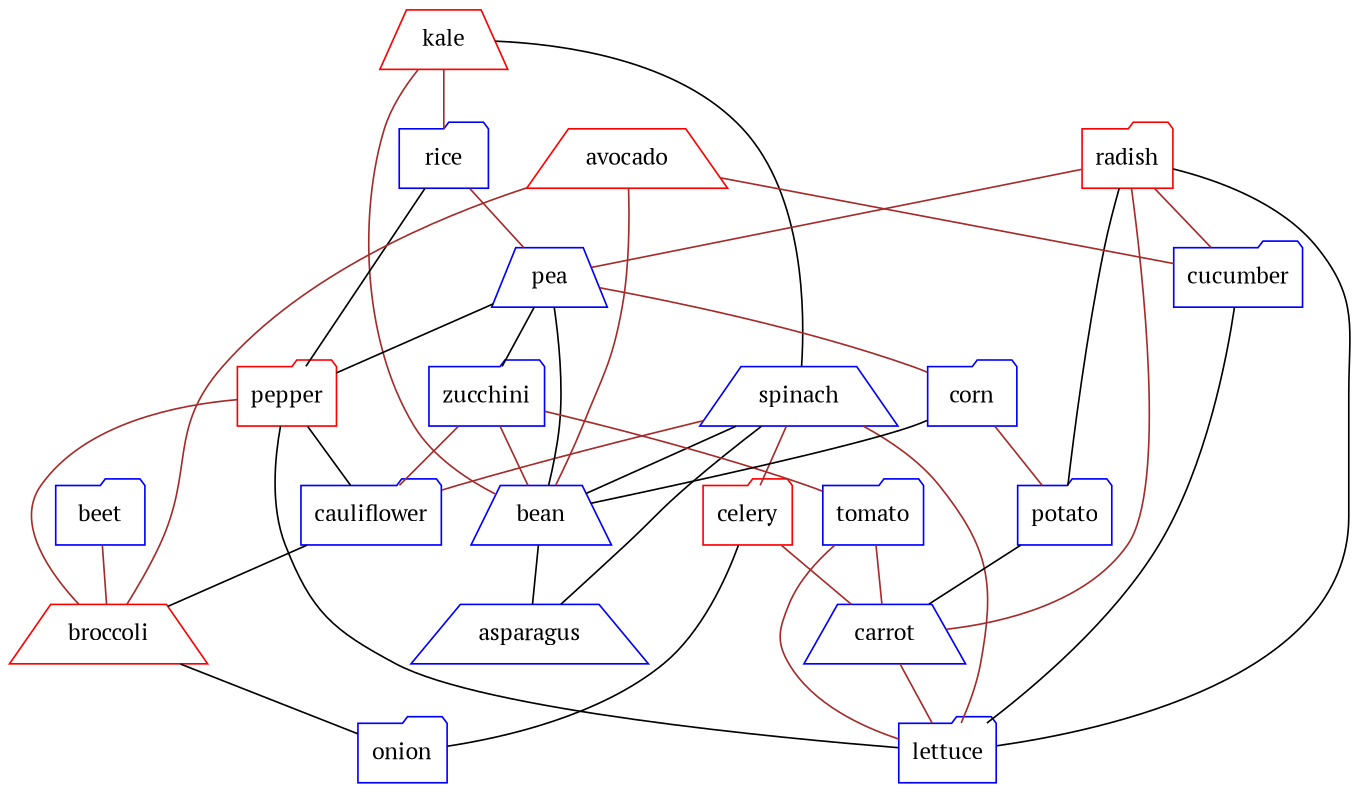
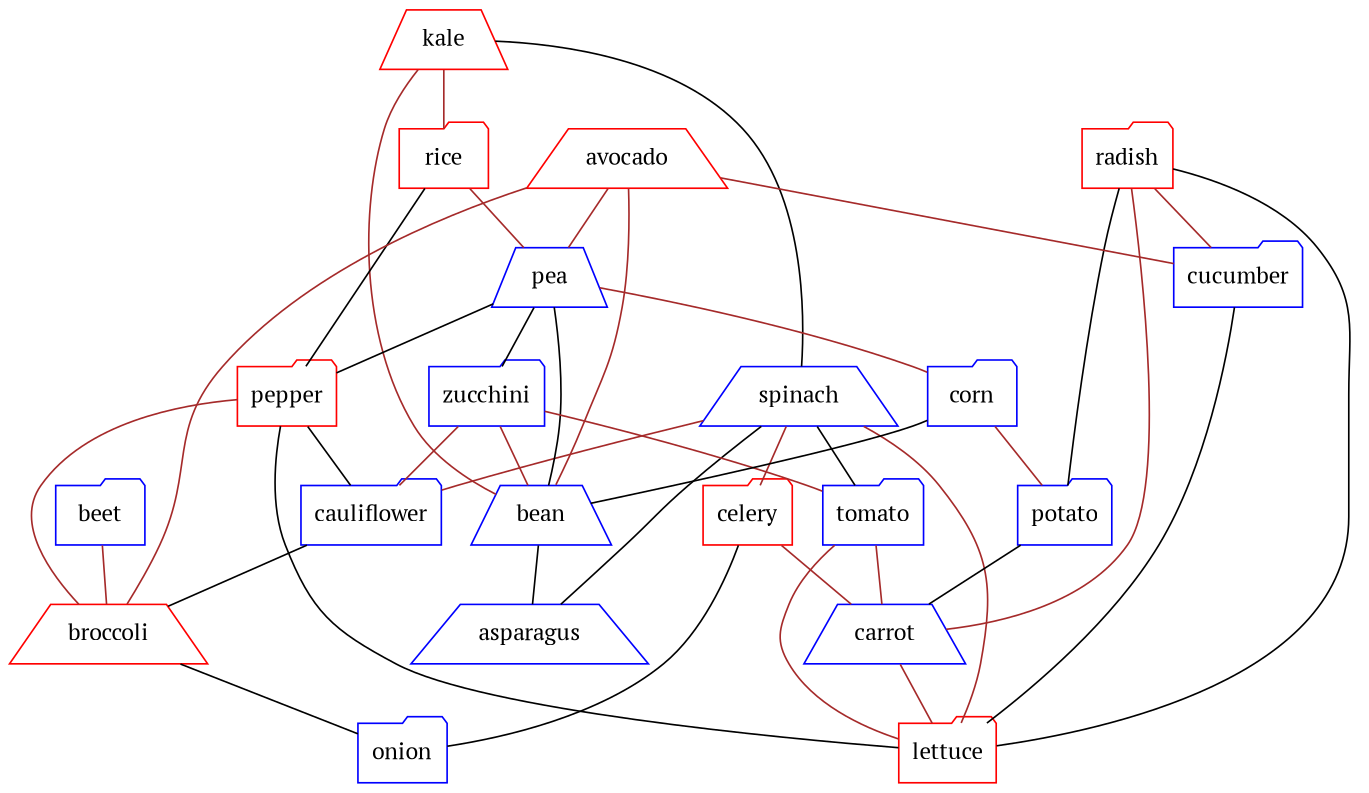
(444, 159) -> (444, 159)
(837, 218) -> (588, 218)
(661, 460) -> (838, 459)
(948, 753) -> (948, 753)
